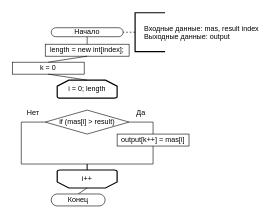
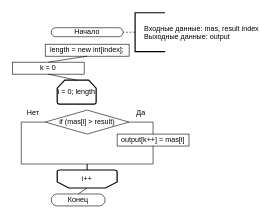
(87, 40) -> none
(87, 89) -> (77, 92)
